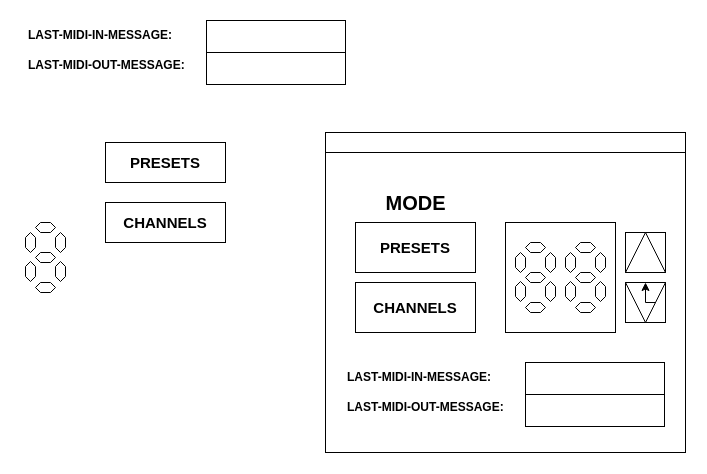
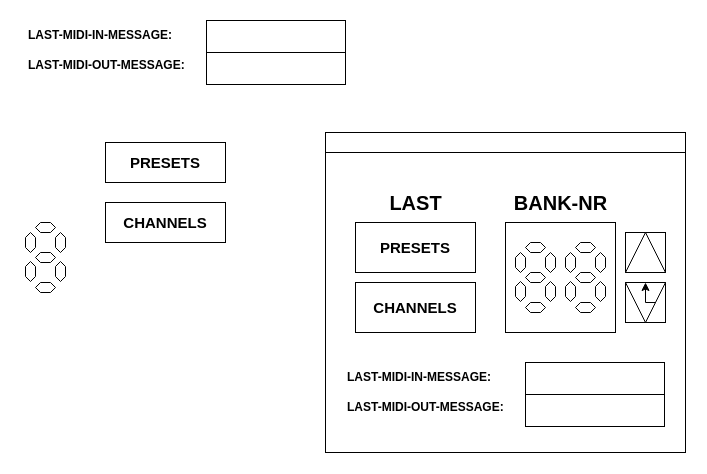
(416, 203) -> (416, 203)
none -> (561, 203)
